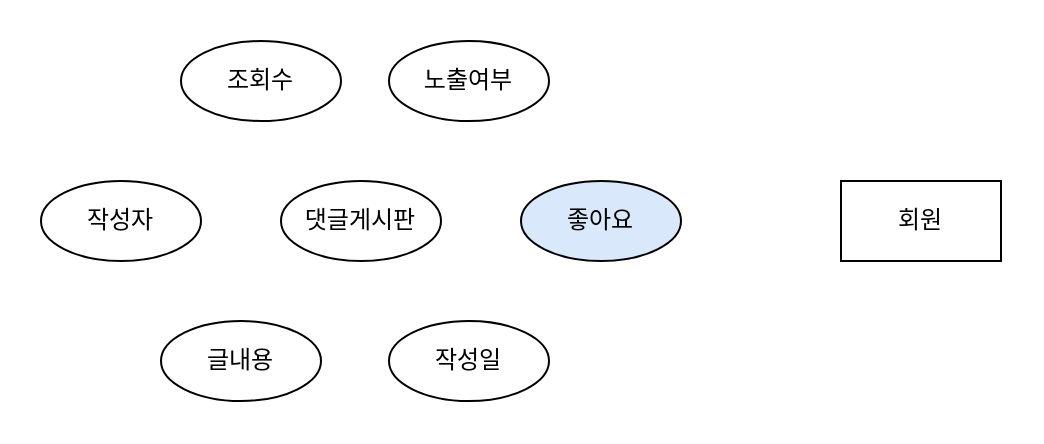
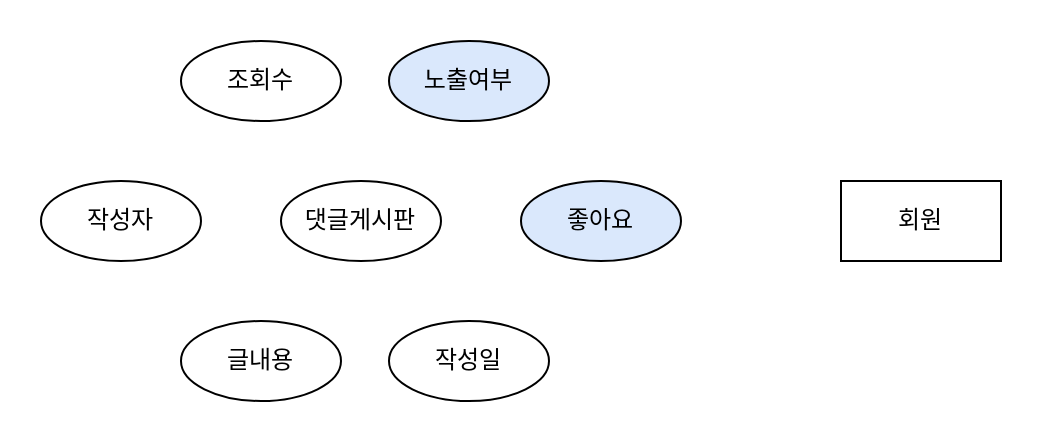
(469, 81) -> (469, 81)
(241, 361) -> (261, 361)
